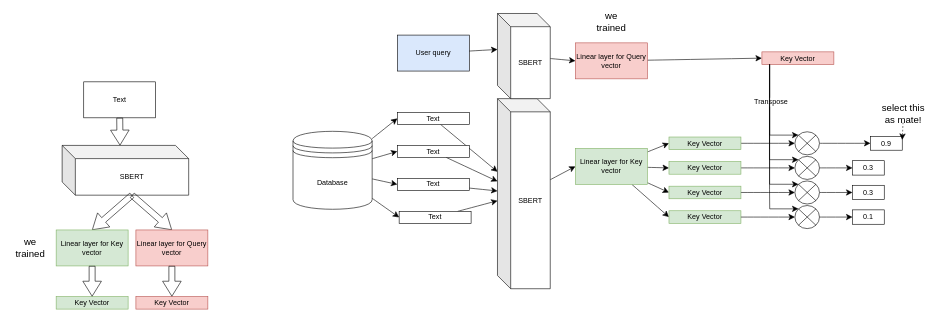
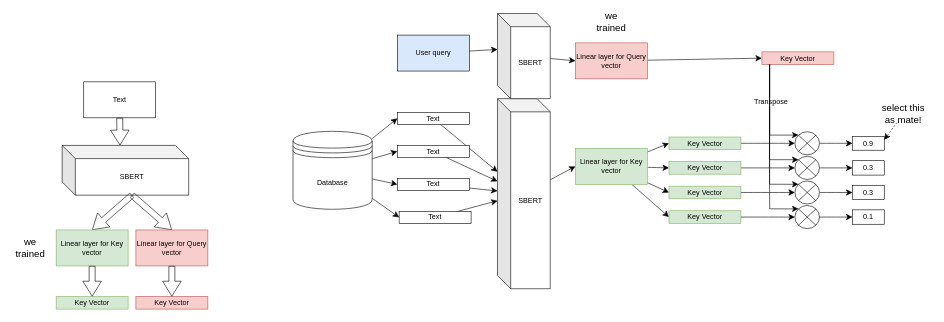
(887, 143) -> (869, 143)
